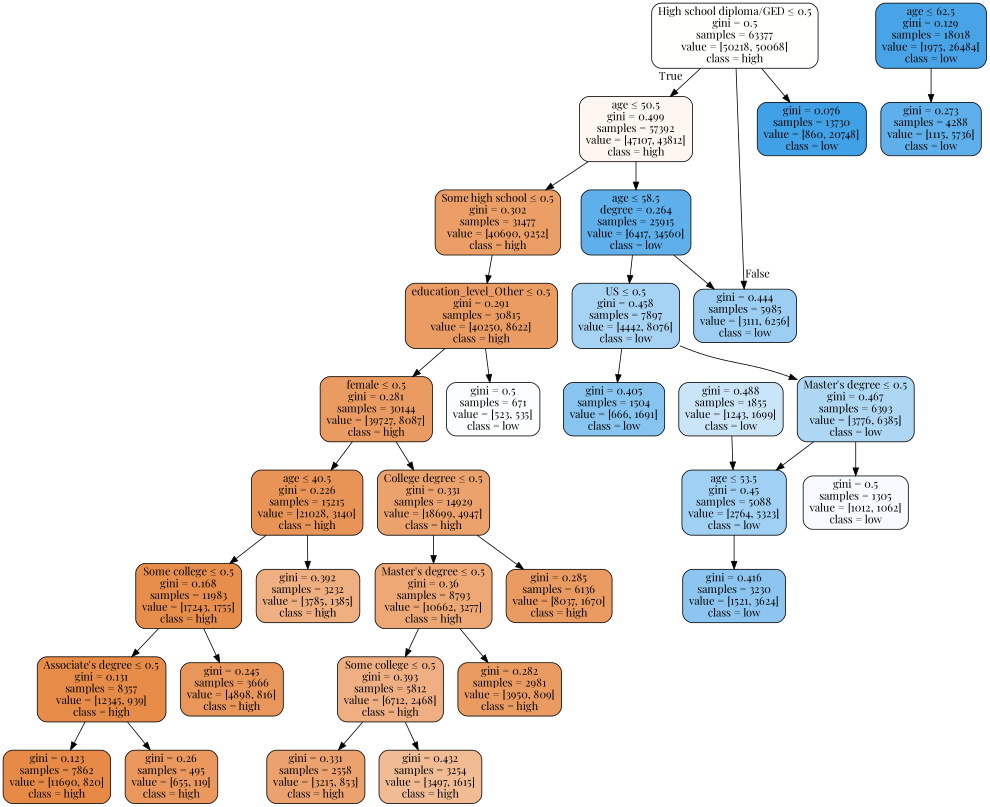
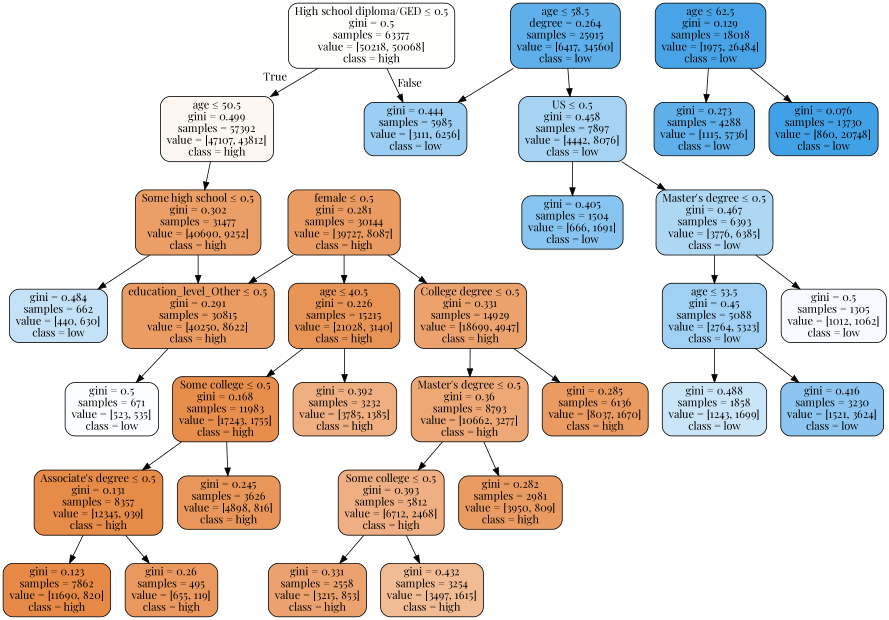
(773, 82) -> (768, 83)
(636, 172) -> none
none -> (58, 316)
(432, 360) -> (275, 267)
(731, 403) -> (714, 403)
(732, 449) -> (714, 361)
(232, 683) -> (229, 496)
